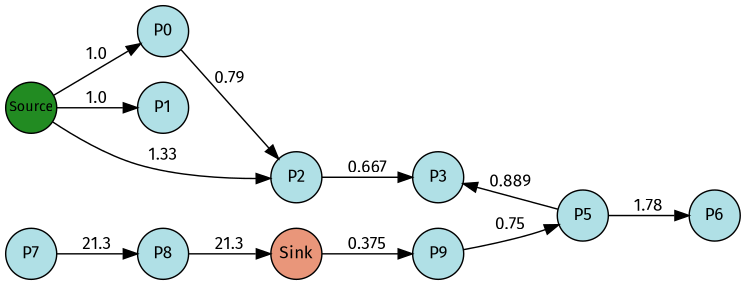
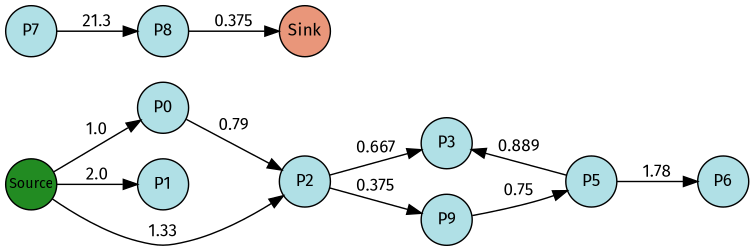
(97, 99) -> (97, 175)
(230, 245) -> (234, 22)
(360, 254) -> (369, 199)
